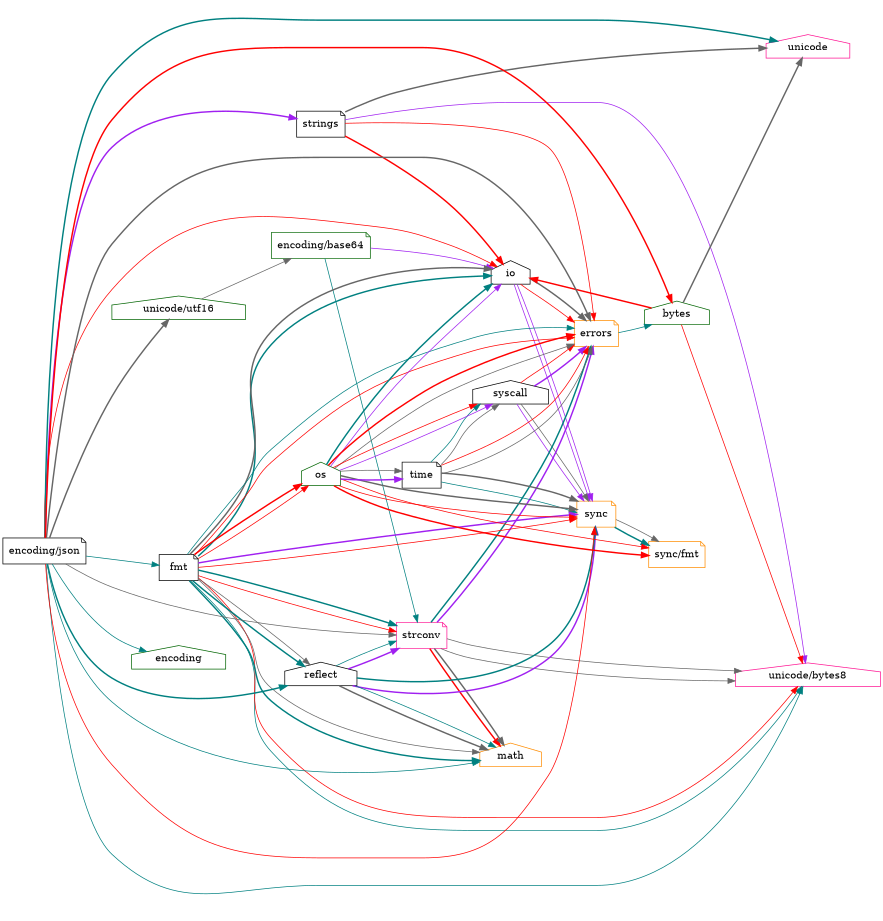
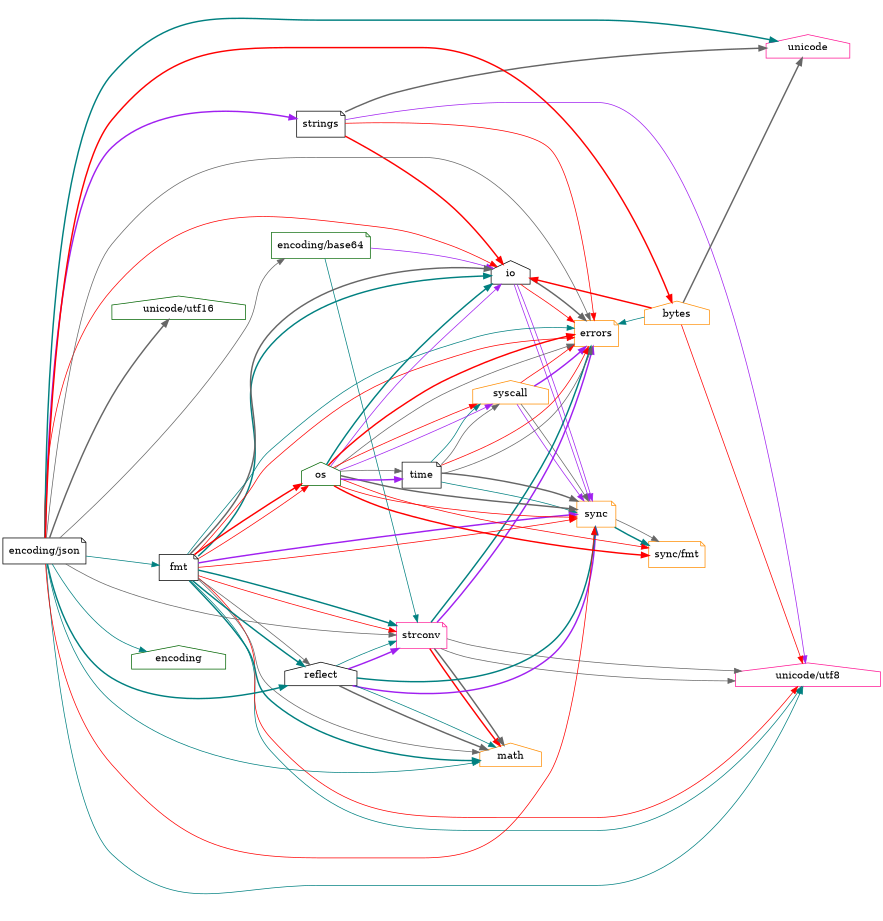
(222, 166) -> (222, 166)
(243, 280) -> (184, 410)
(677, 314) -> (677, 314)
(632, 330) -> (635, 319)
(511, 394) -> (511, 394)
(808, 676) -> (808, 676)
